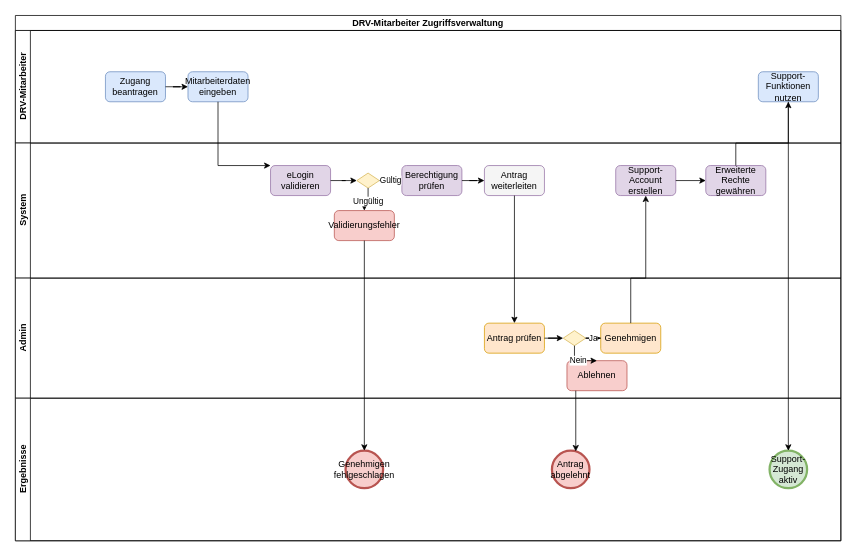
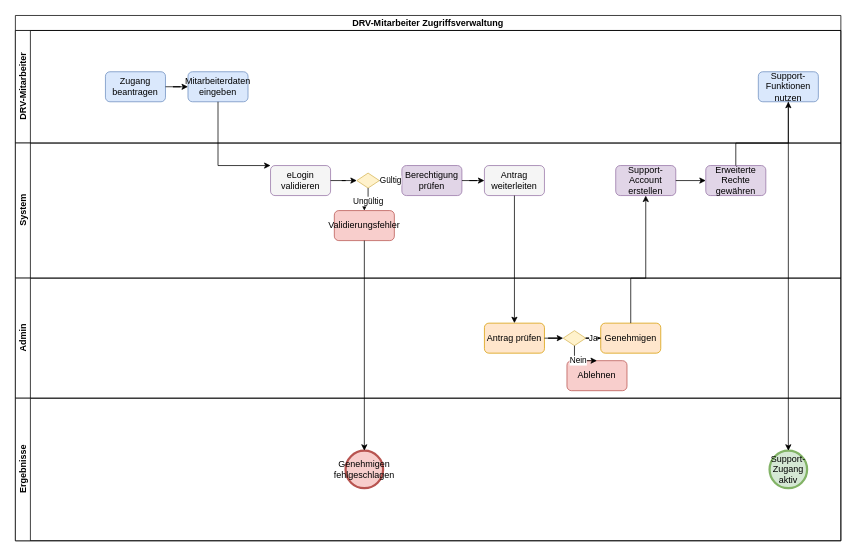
(300, 180) -> (300, 180)
(575, 418) -> none
(570, 469) -> none
